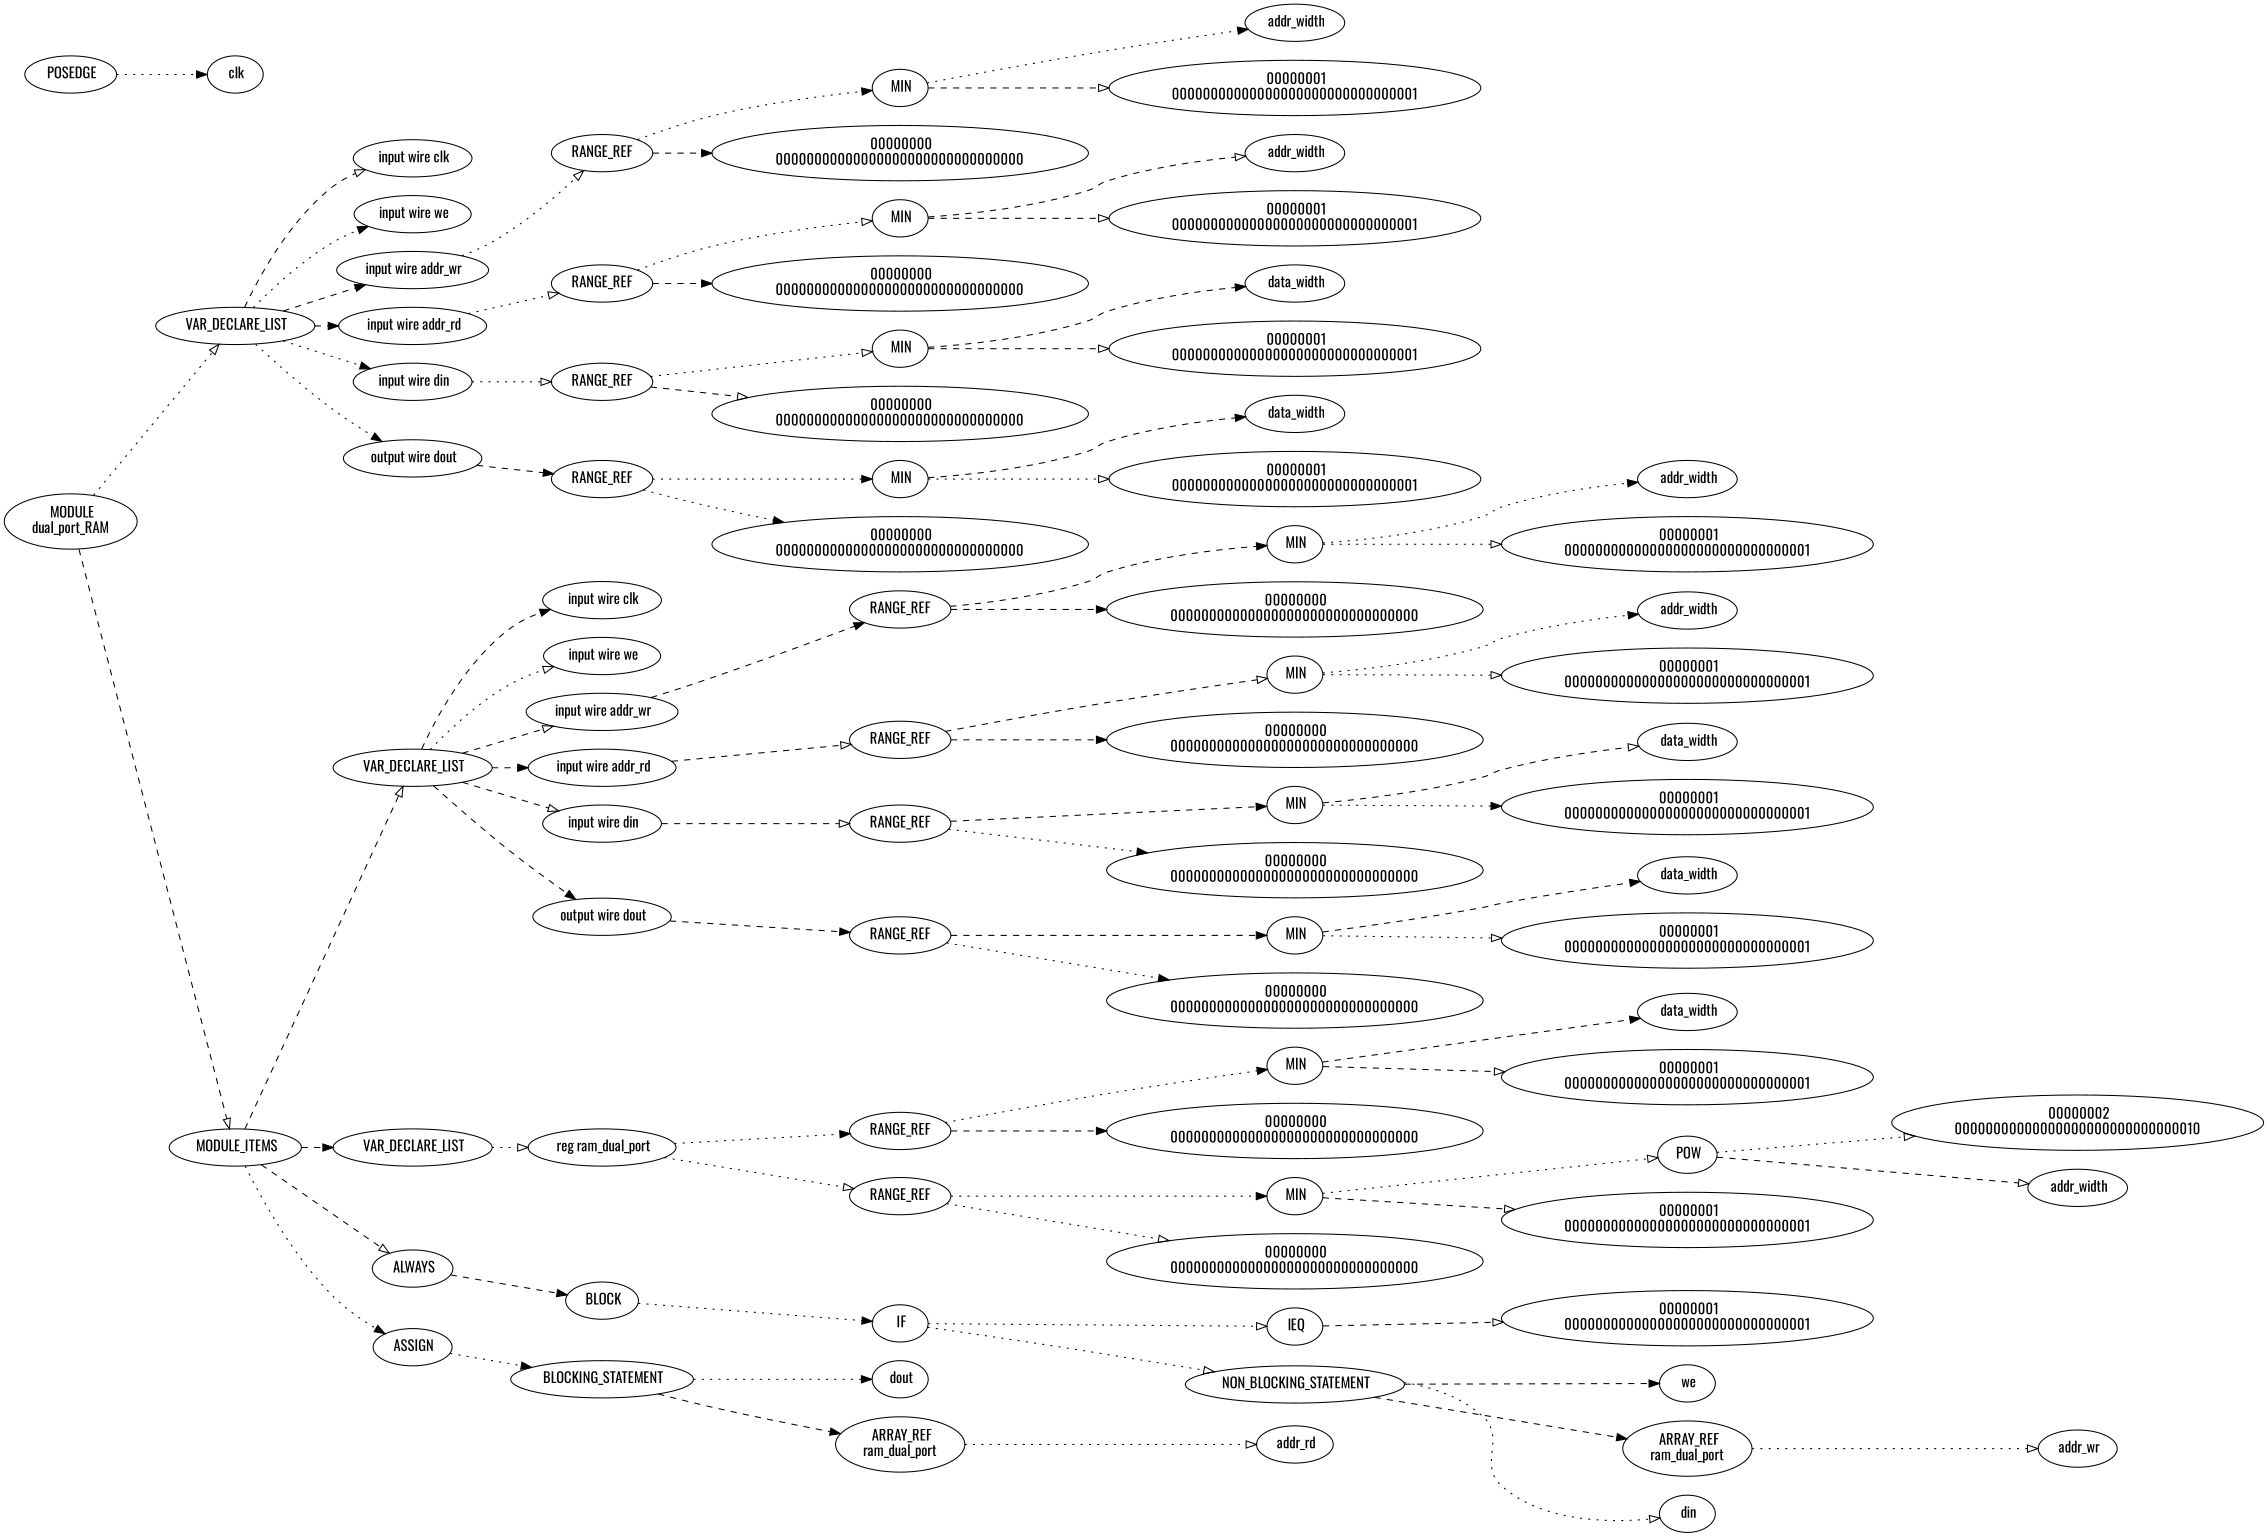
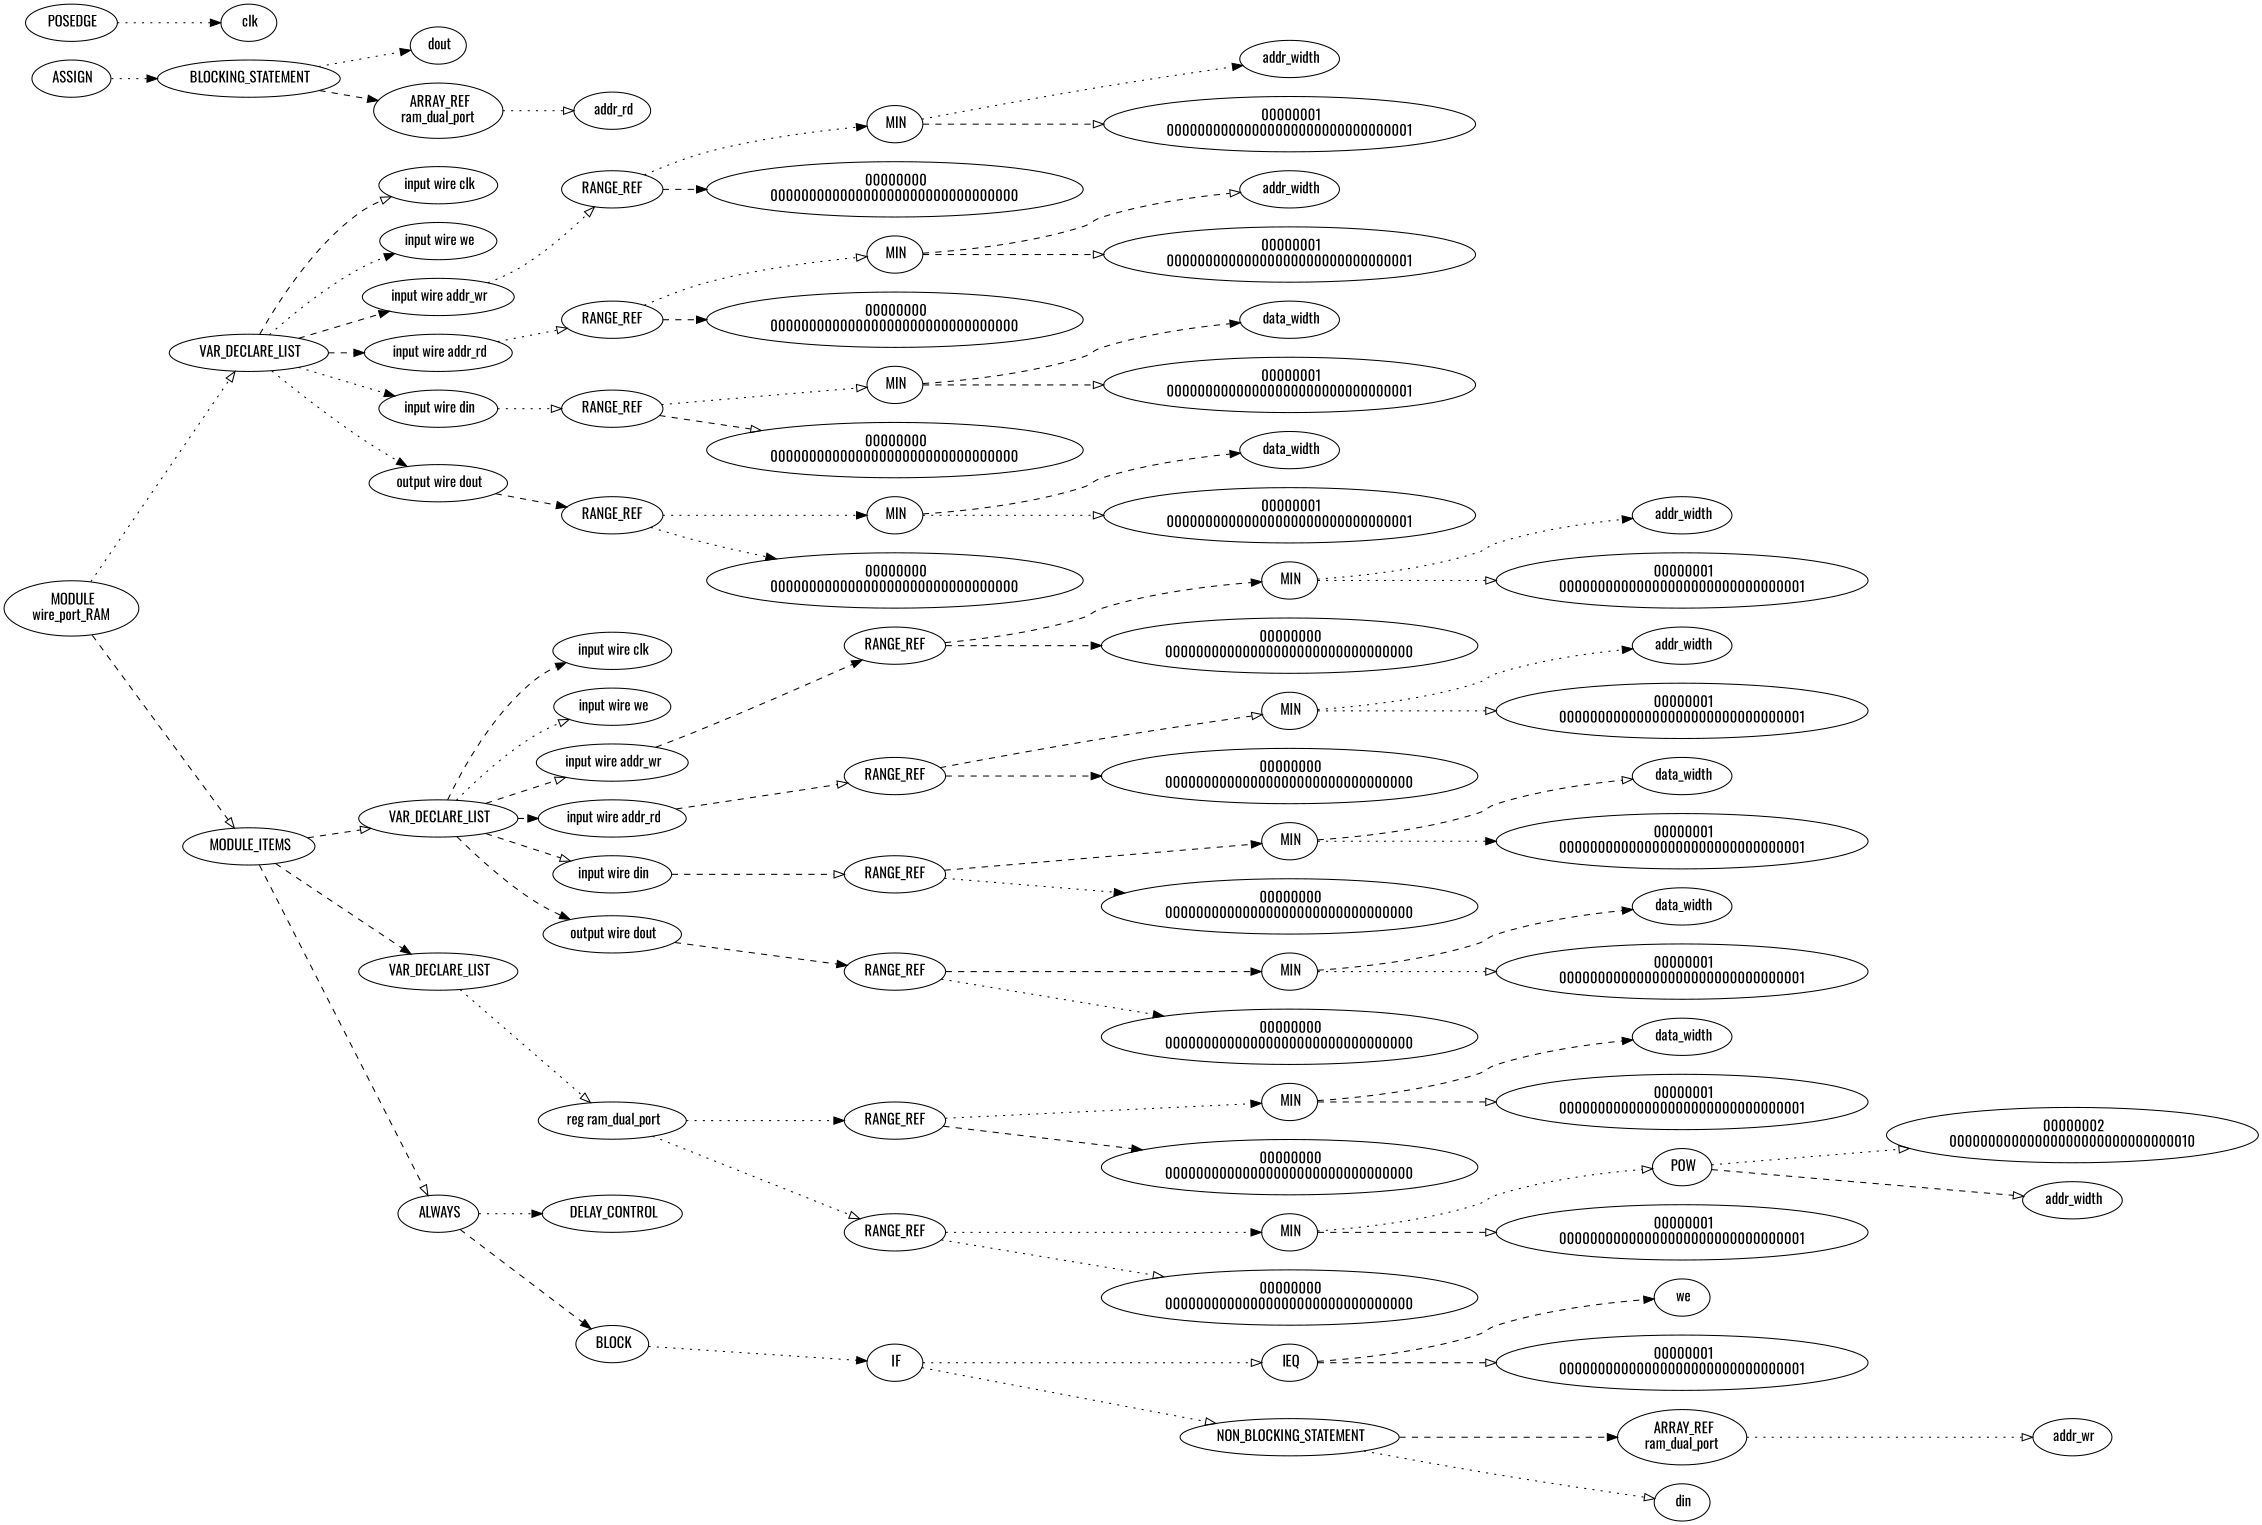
(71, 529) -> (71, 616)
none -> (612, 1214)
(300, 1257) -> none
(1527, 1384) -> (1481, 1333)
